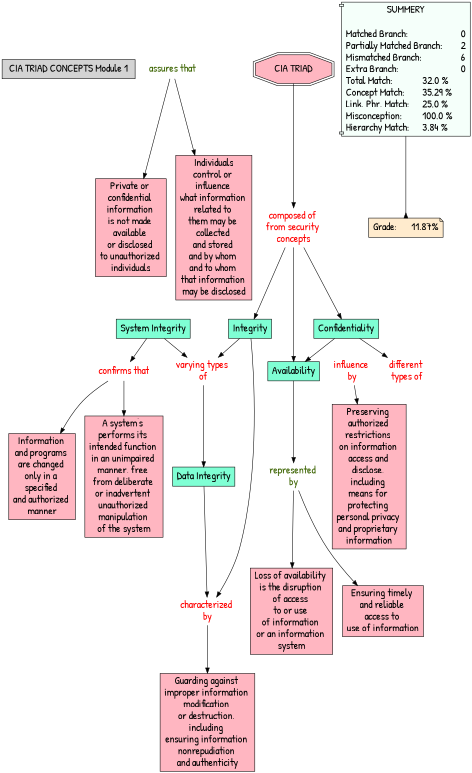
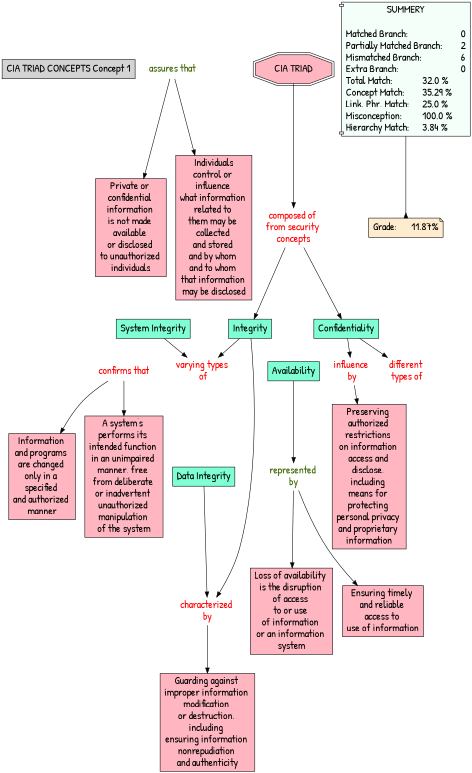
(69, 69) -> (69, 69)
(294, 302) -> none
(140, 348) -> none
(322, 348) -> (349, 345)
(203, 423) -> none
